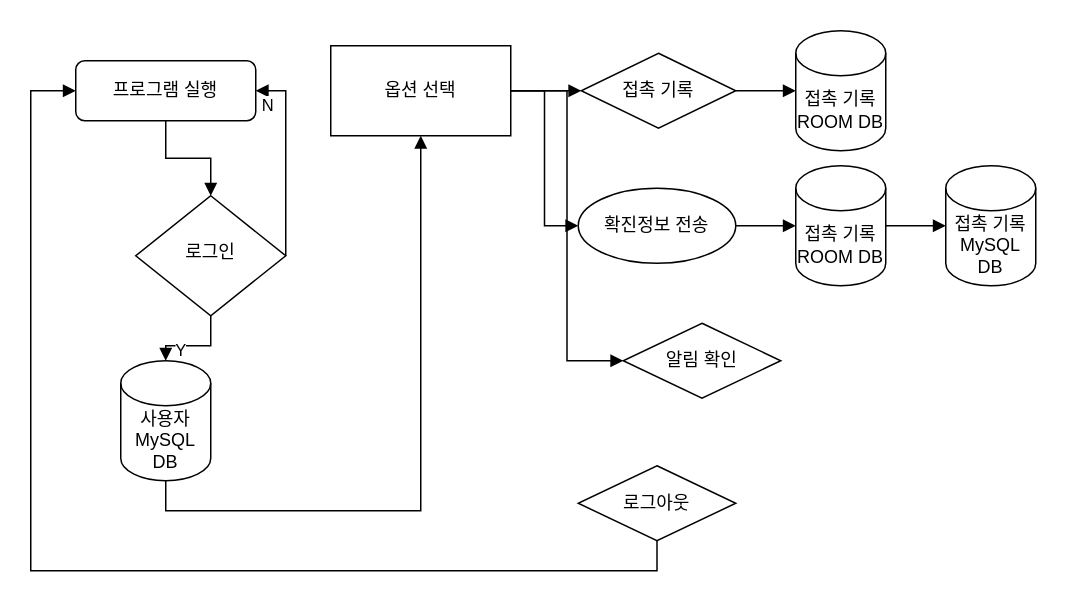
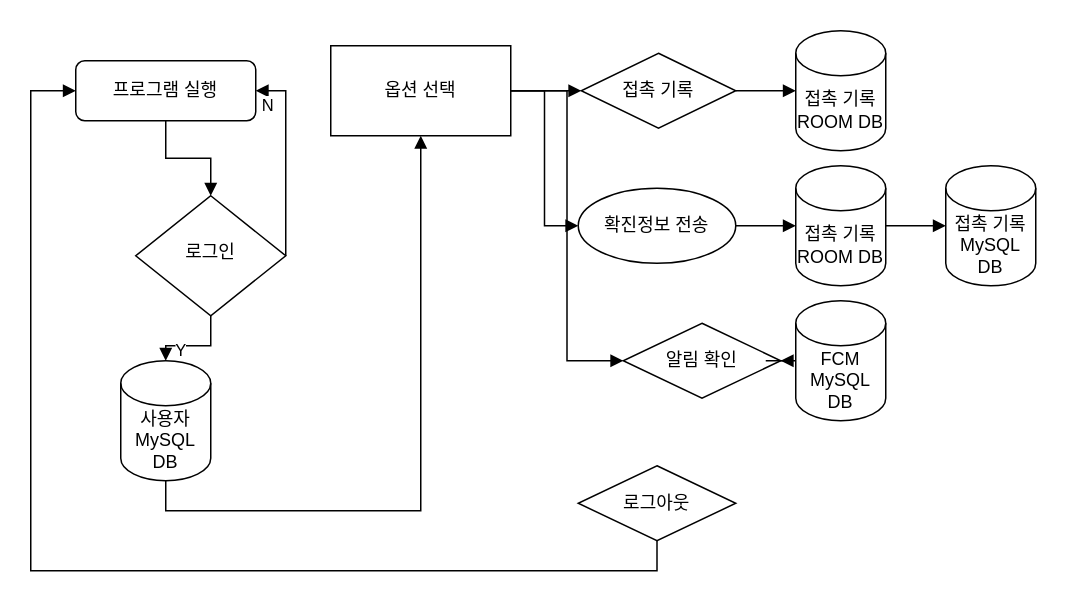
none -> (767, 361)
none -> (841, 361)
